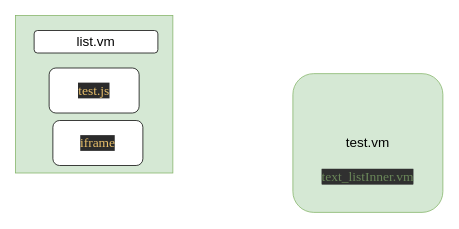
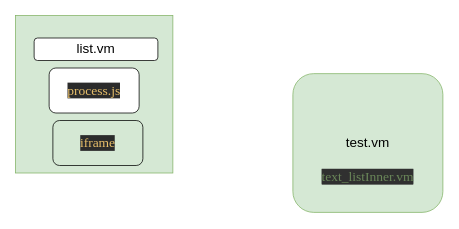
(96, 42) -> (96, 49)
(94, 90) -> (94, 90)
(98, 143) -> (98, 143)
